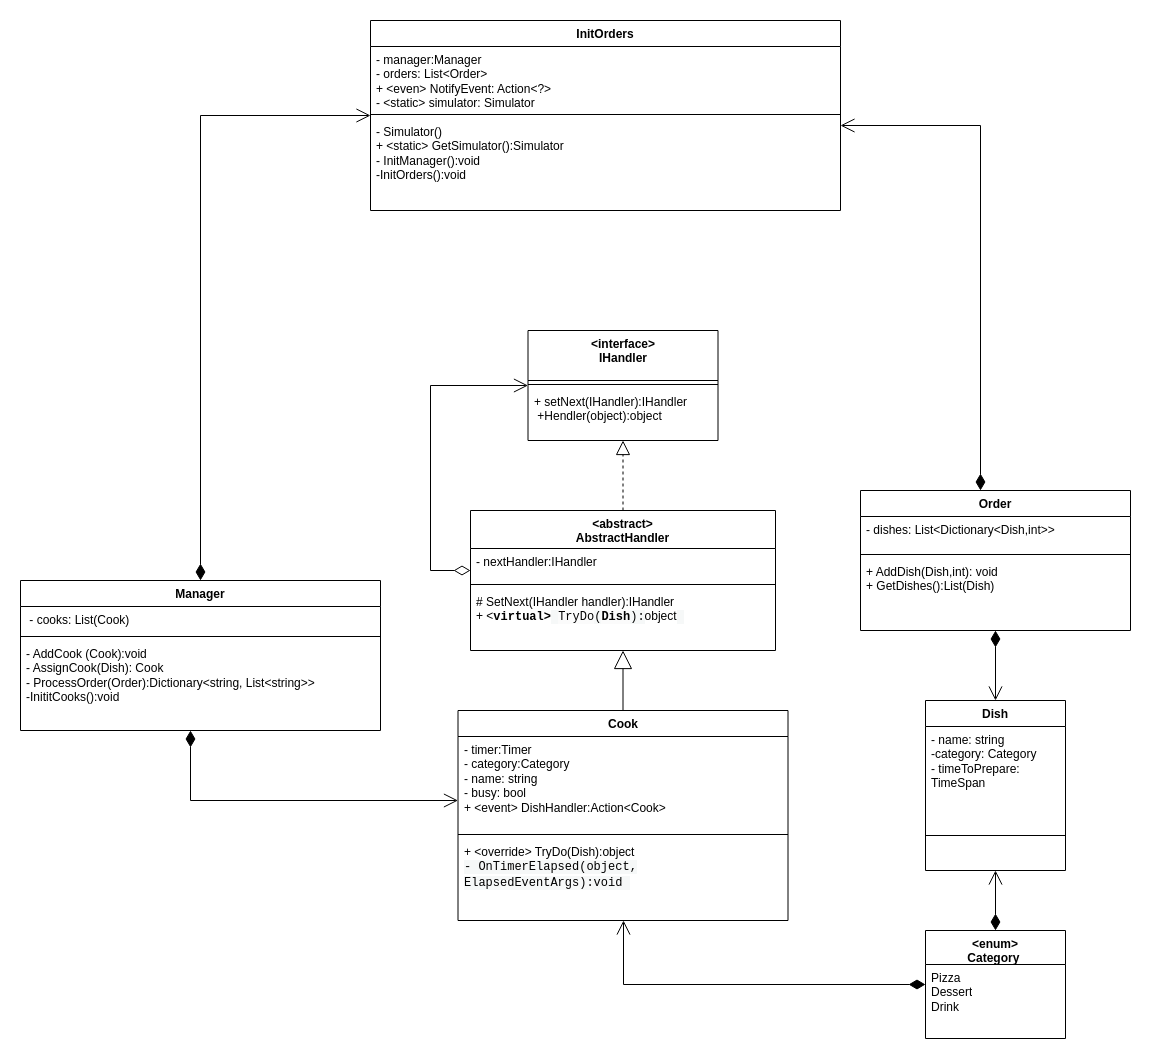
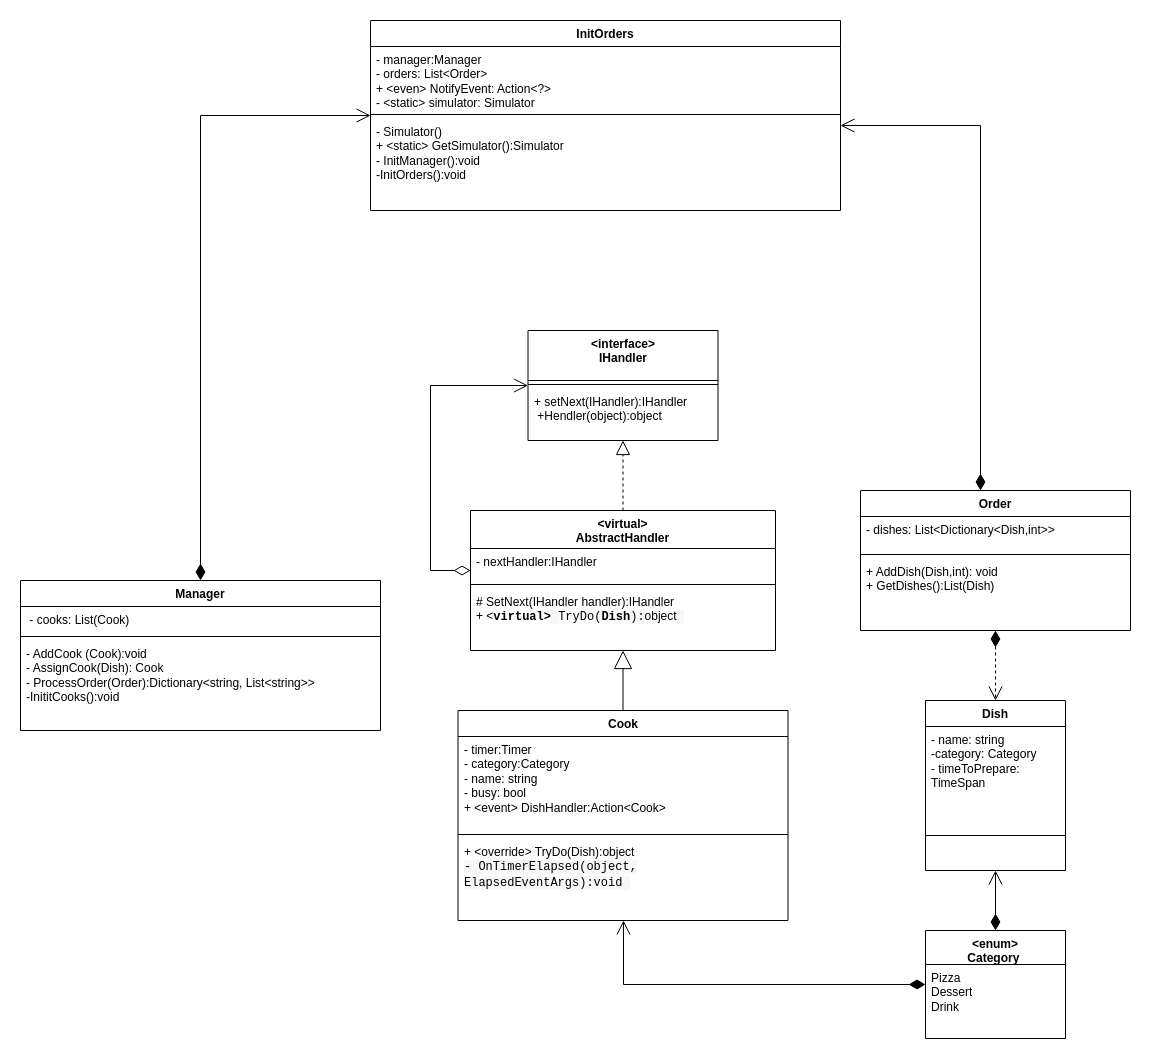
(623, 532) -> (623, 532)
(996, 671) -> (996, 671)
(296, 801) -> none
